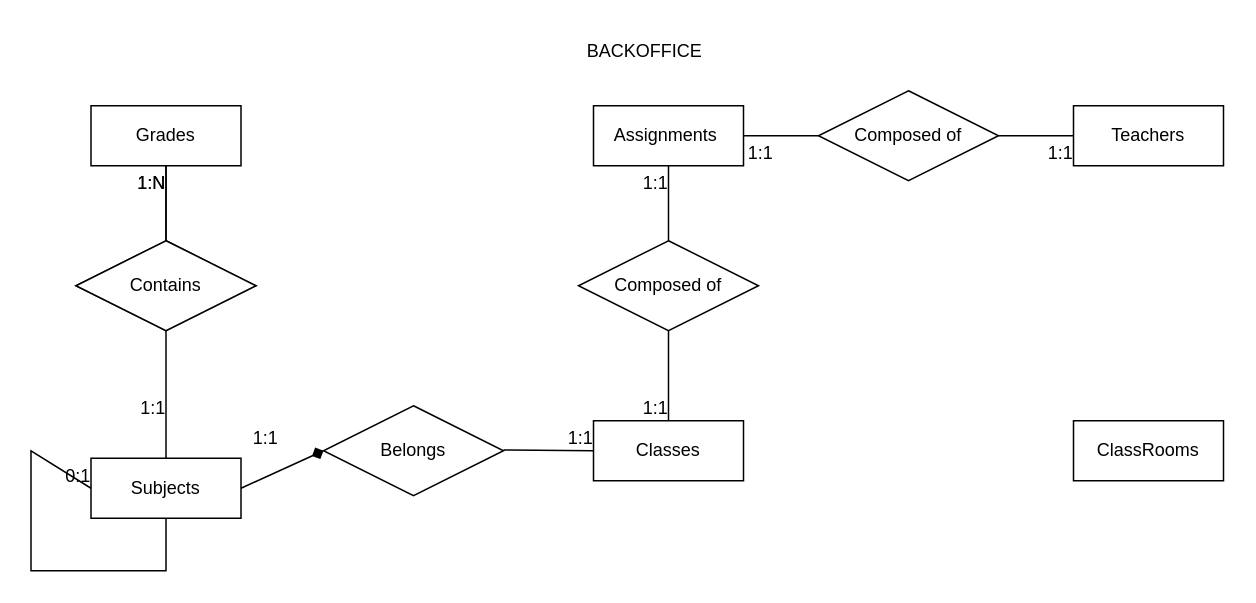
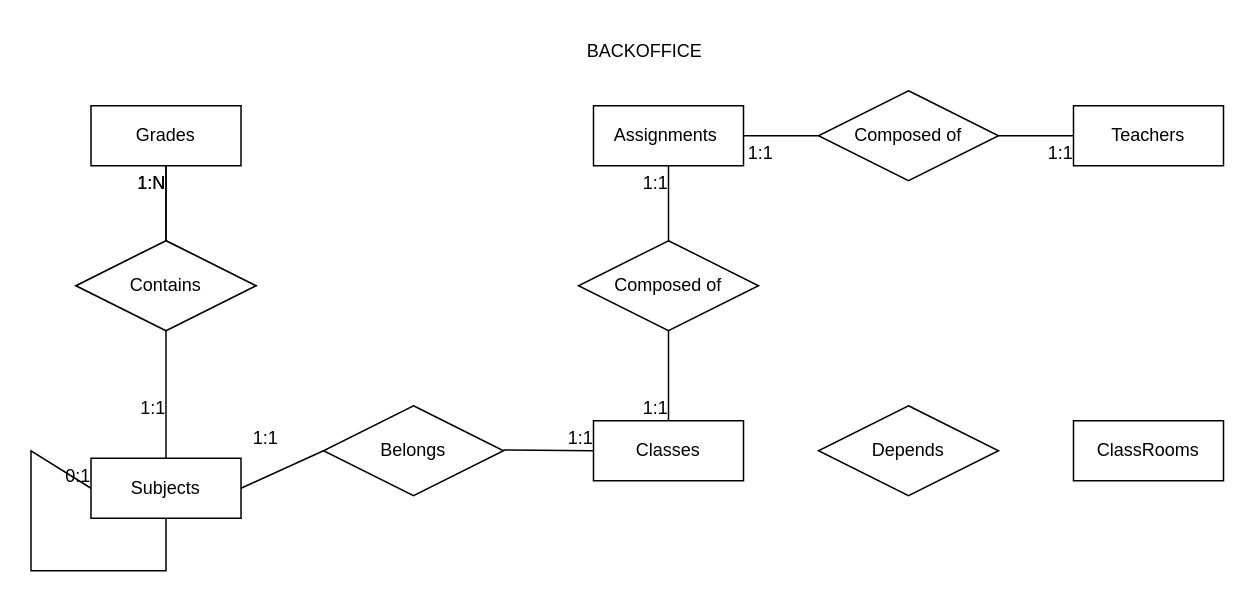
none -> (908, 451)
(312, 456) -> (318, 453)
